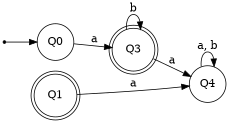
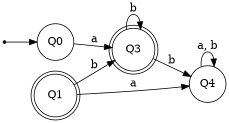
(172, 61) -> (172, 61)
none -> (91, 75)
